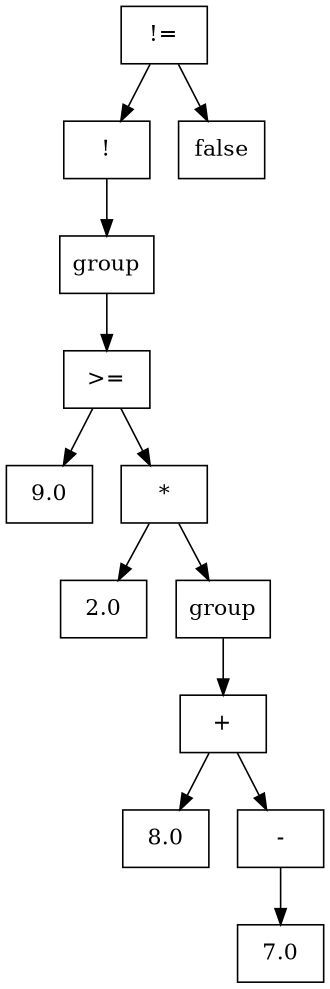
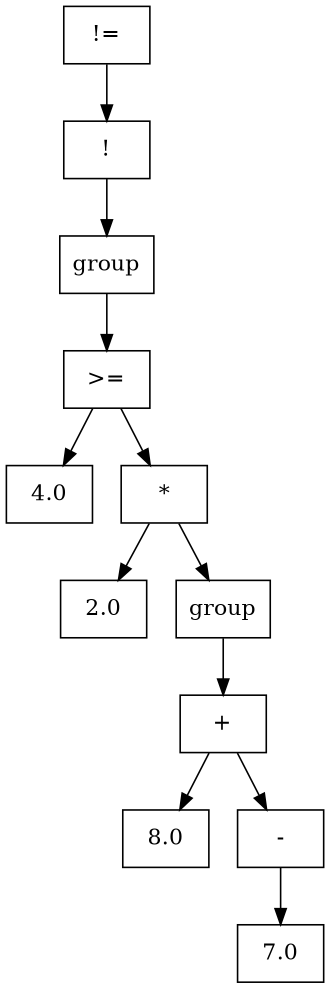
(222, 150) -> none
(49, 494) -> (49, 494)
